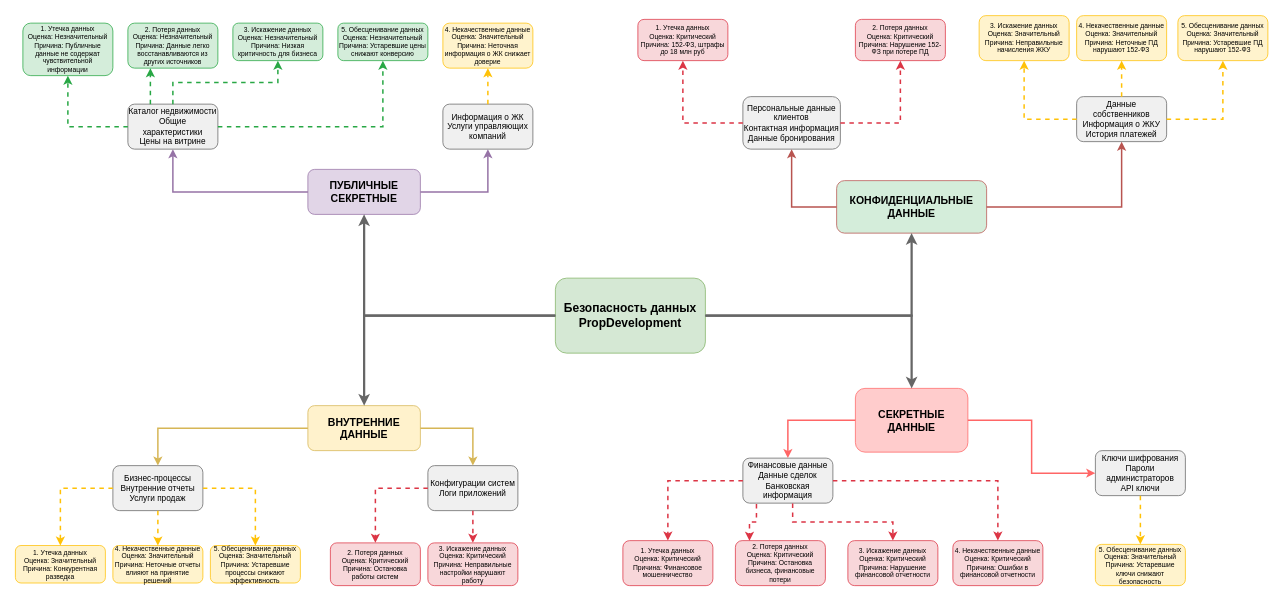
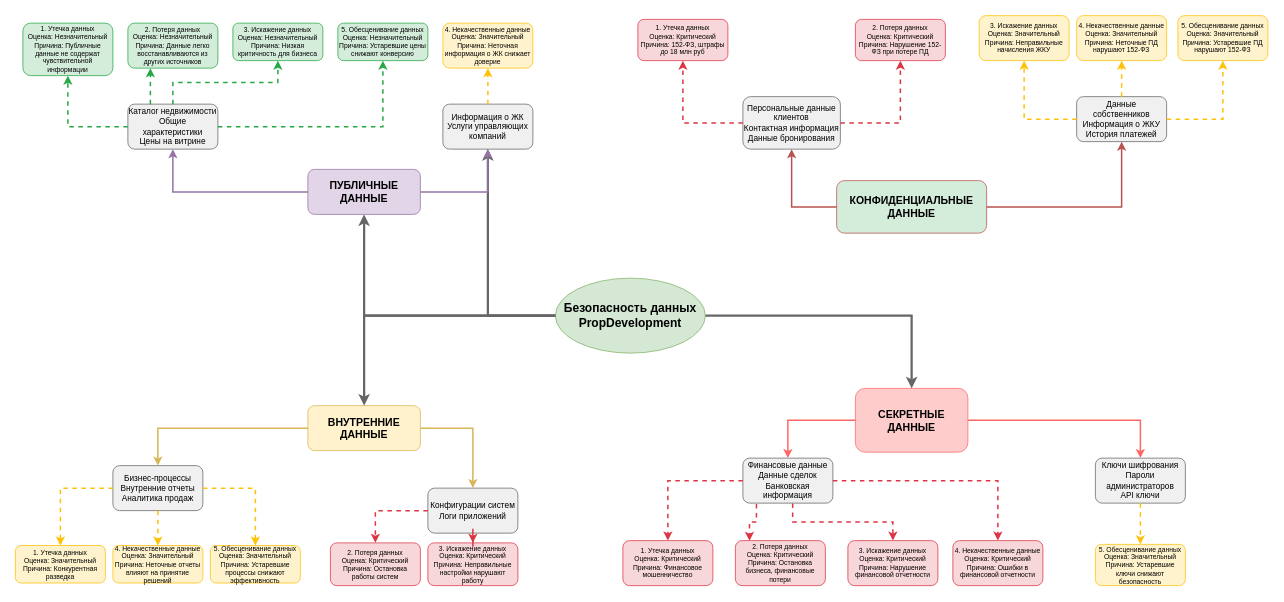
(364, 192) -> (364, 192)
(912, 278) -> (488, 253)
(630, 315) -> (630, 315)
(1140, 473) -> (1140, 480)
(158, 488) -> (158, 488)
(473, 488) -> (473, 510)
